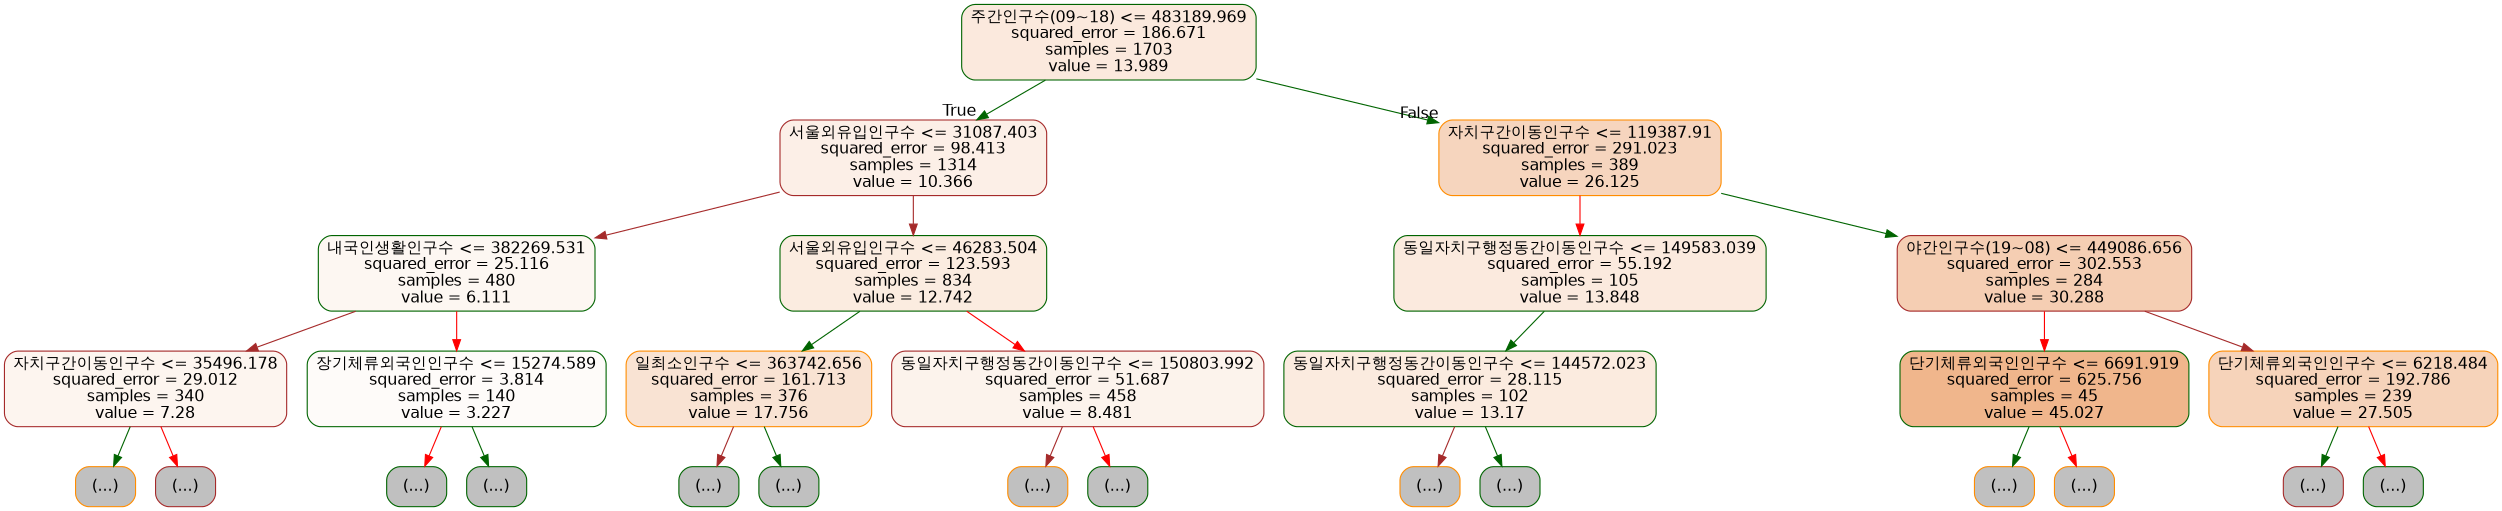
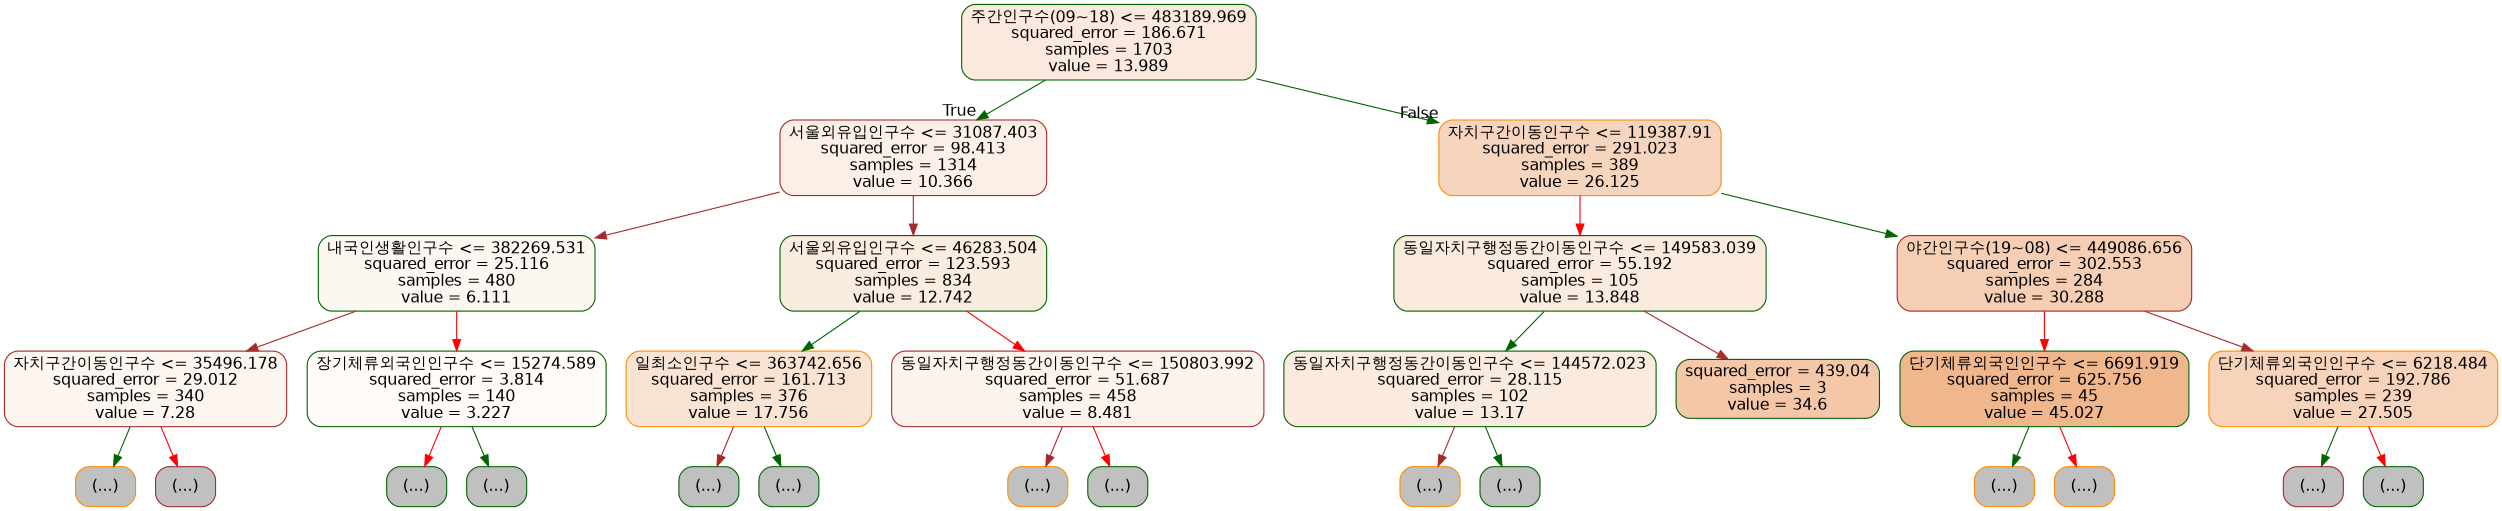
none -> (1778, 389)
